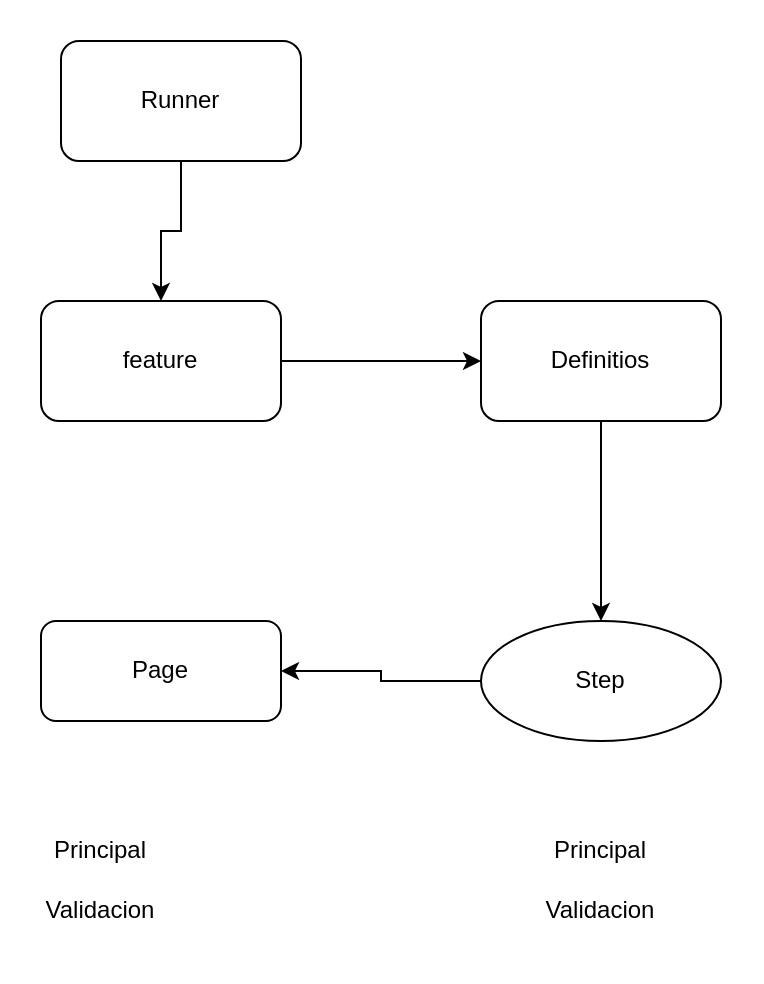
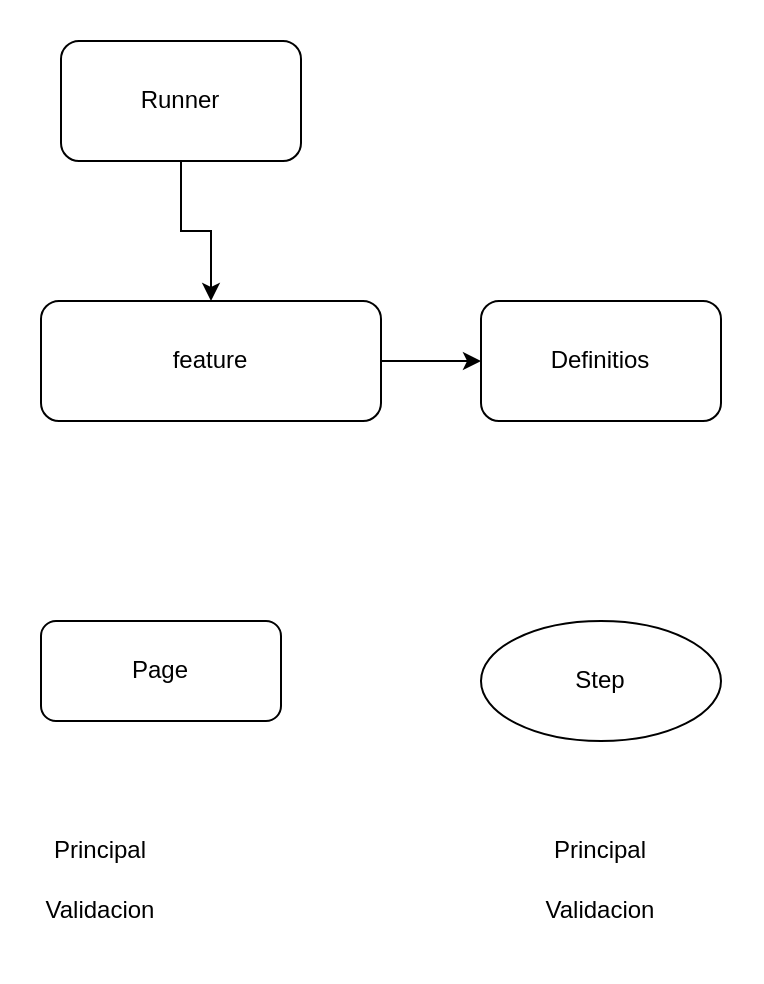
(161, 361) -> (211, 361)
(601, 514) -> none
(383, 681) -> none
